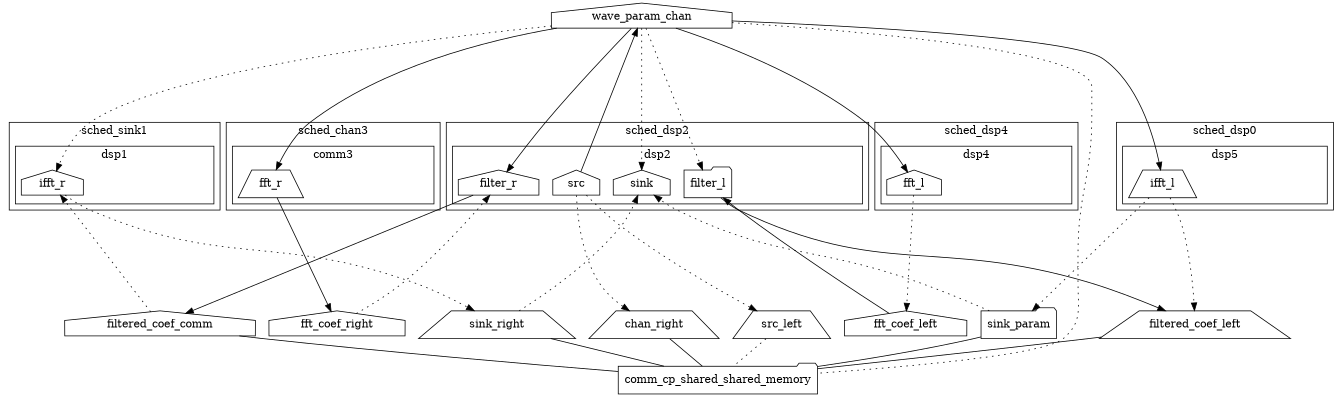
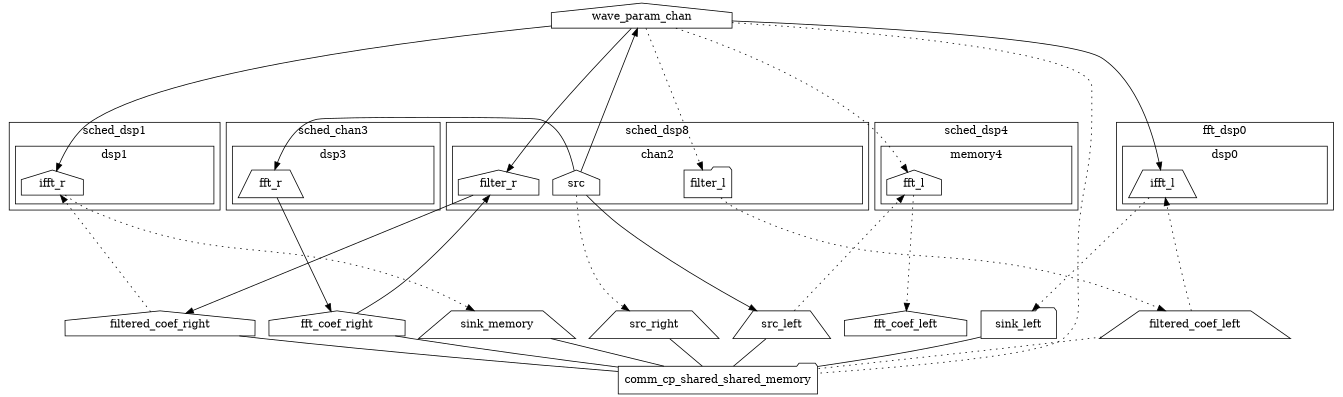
(291, 62) -> (291, 62)
(404, 70) -> (430, 117)
(800, 81) -> (800, 81)
(115, 131) -> (115, 131)
(657, 131) -> (657, 131)
(1225, 131) -> (1225, 131)
(333, 155) -> (333, 155)
(657, 155) -> (657, 155)
(976, 155) -> (976, 155)
(1225, 155) -> (1225, 155)
(642, 184) -> none
(1187, 249) -> (1178, 258)
(664, 256) -> (664, 256)
none -> (846, 256)
(938, 257) -> (938, 257)
(808, 260) -> none
(426, 263) -> (426, 263)
(160, 325) -> (160, 325)
(497, 325) -> (497, 325)
(654, 325) -> (654, 325)
(1019, 325) -> (1019, 325)
none -> (507, 352)
(750, 352) -> (750, 352)
(960, 353) -> (960, 353)
